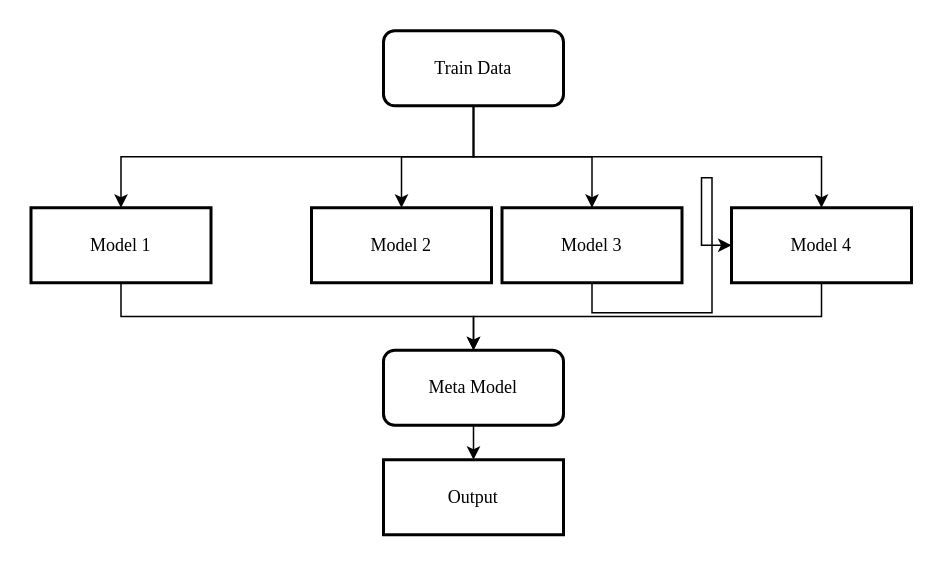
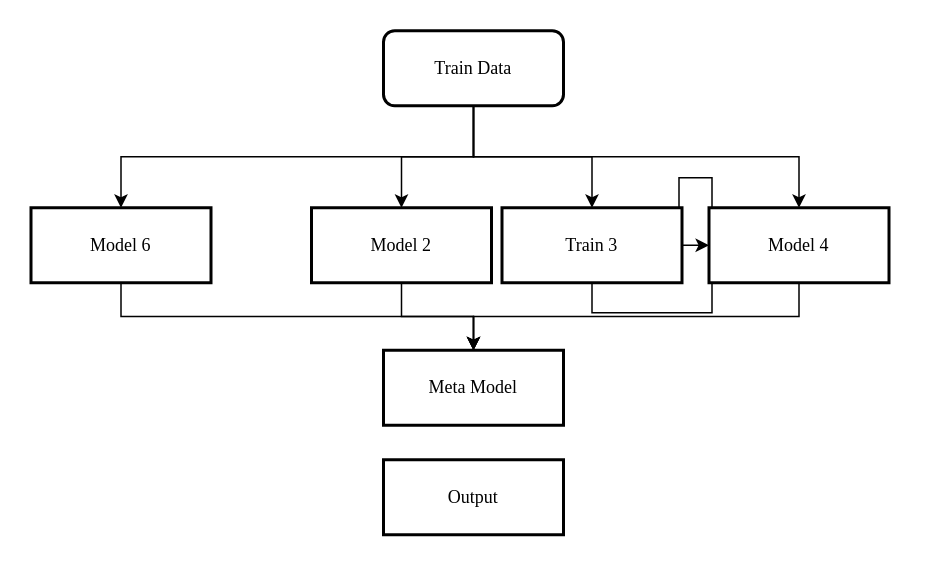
(121, 245) -> (121, 245)
(592, 245) -> (592, 245)
(821, 245) -> (799, 245)
none -> (401, 298)
(473, 388) -> (473, 388)
(473, 448) -> none
